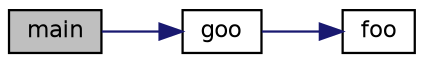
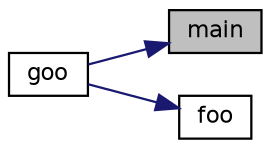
(131, 32) -> (117, 57)
